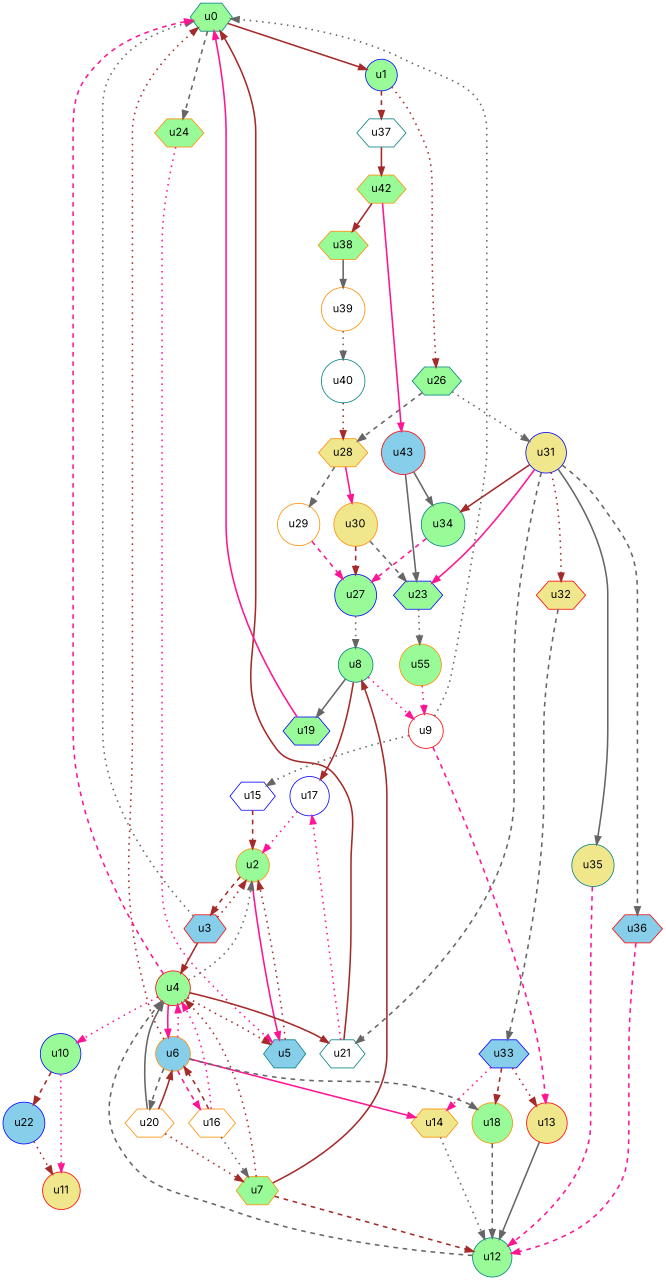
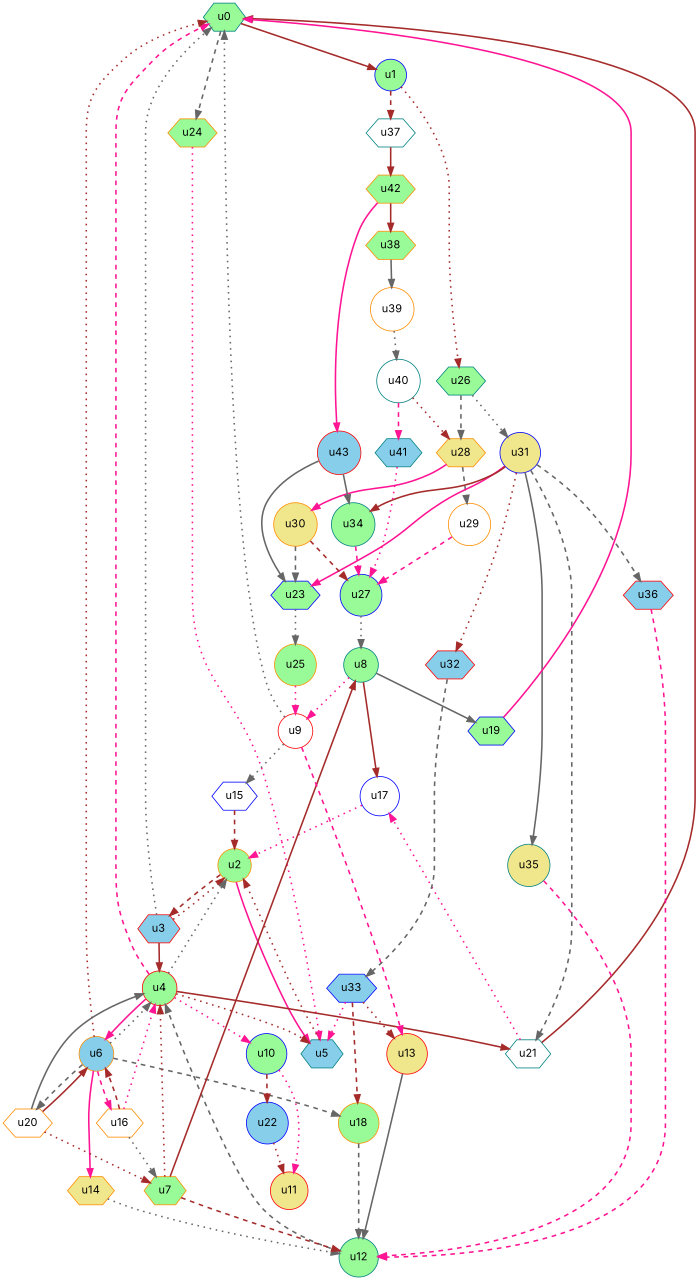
none -> (398, 453)
(561, 595) -> (450, 665)
(420, 665) -> (295, 665)
(178, 1025) -> (128, 1026)
(472, 1086) -> (336, 1022)
